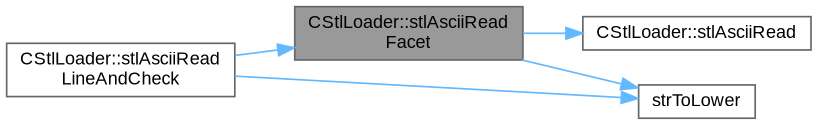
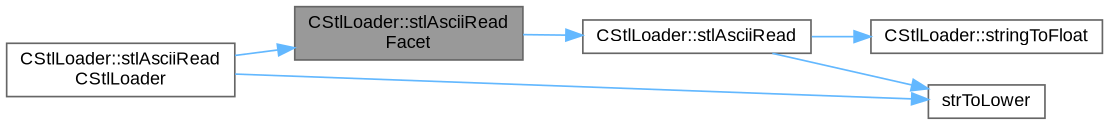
none -> (987, 37)
(121, 70) -> (121, 70)
(572, 72) -> (842, 69)
